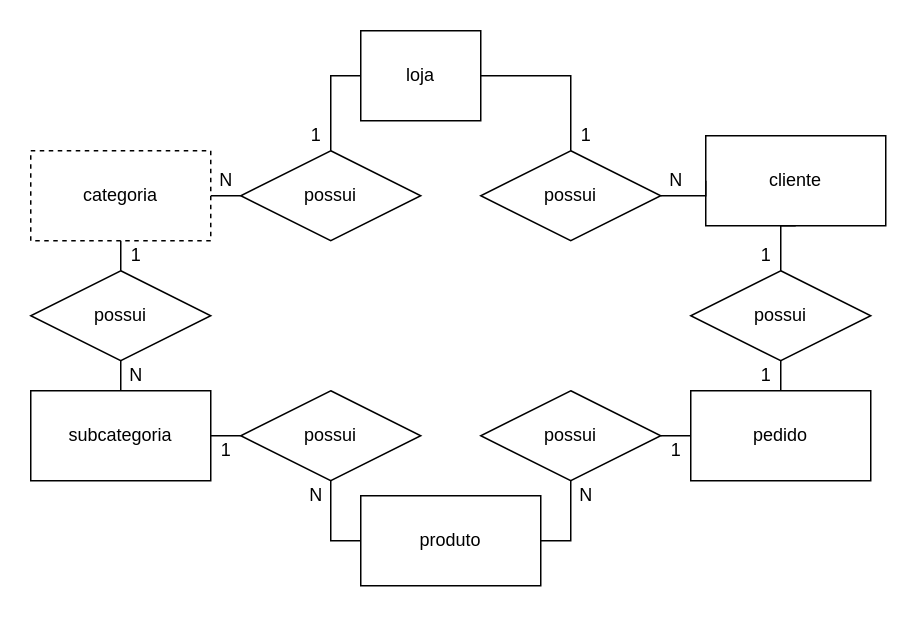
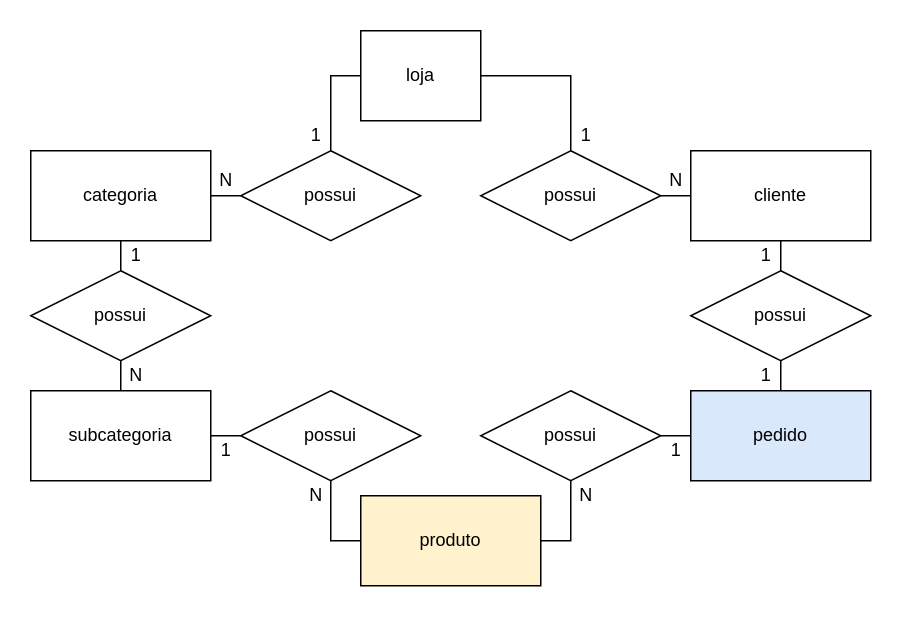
(796, 181) -> (781, 196)
(121, 196) -> (121, 196)
(781, 436) -> (781, 436)
(451, 541) -> (451, 541)
